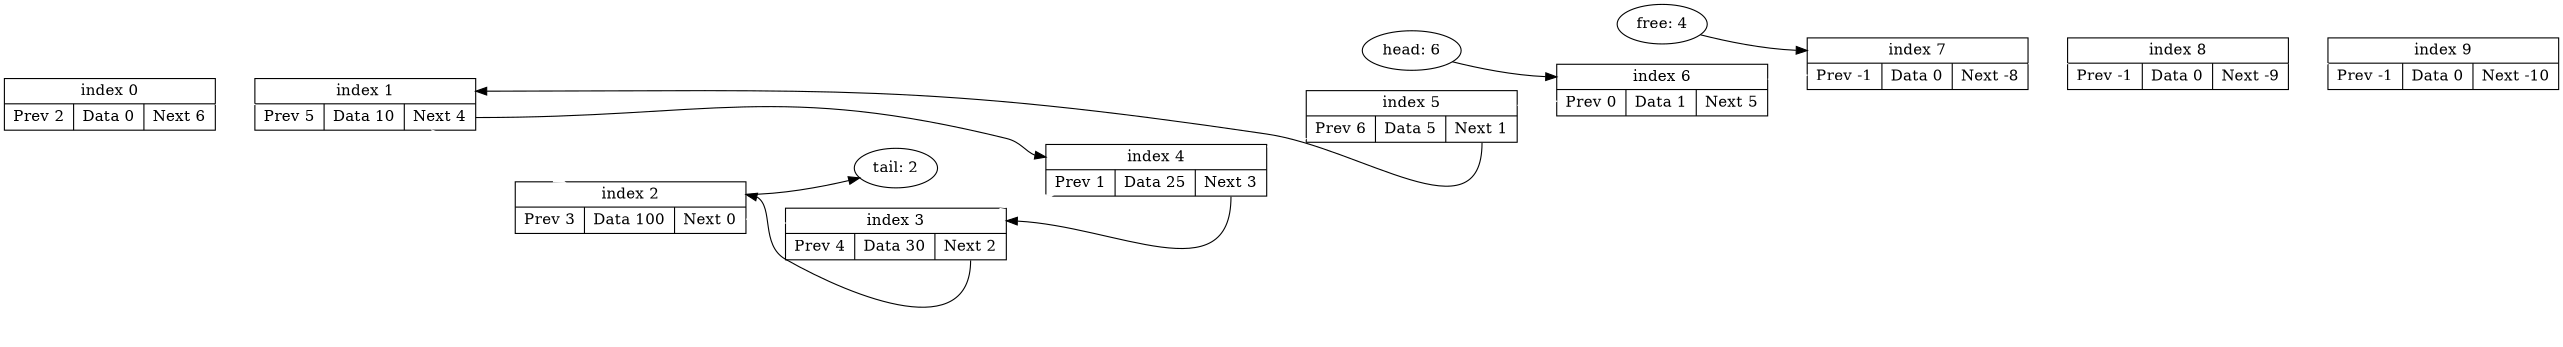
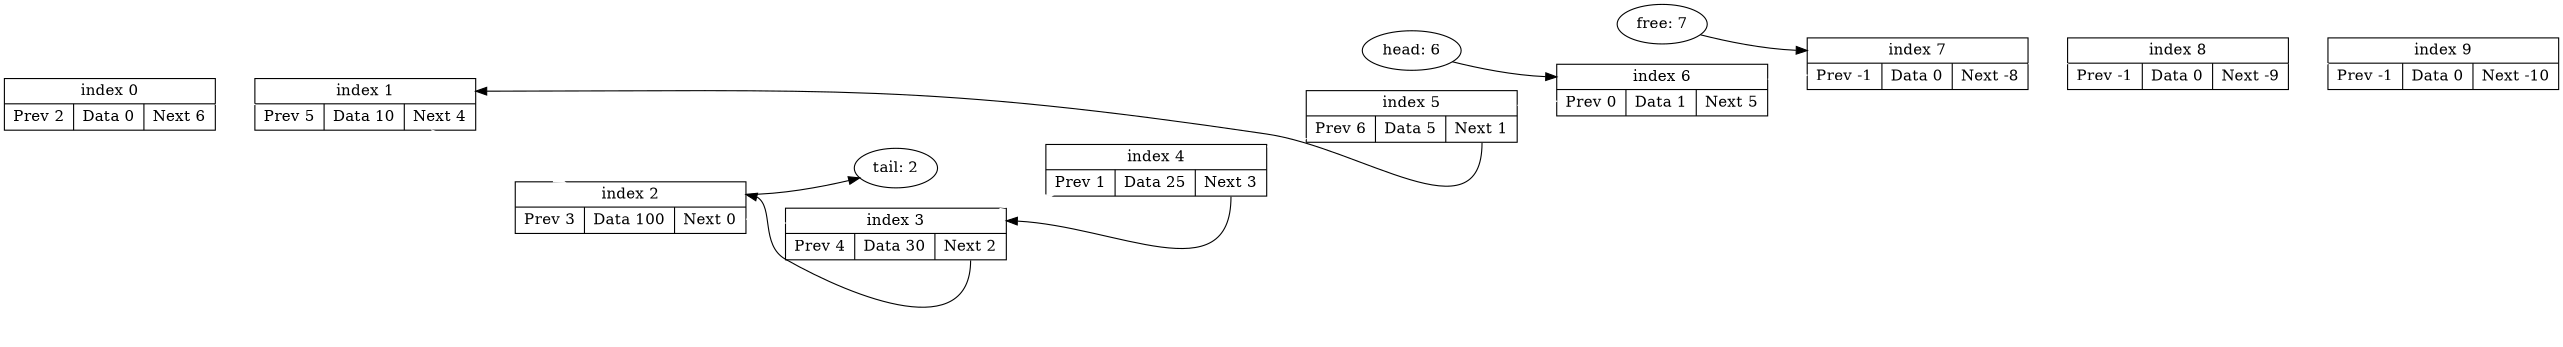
(1662, 24) -> (1662, 24)
(759, 107) -> none
